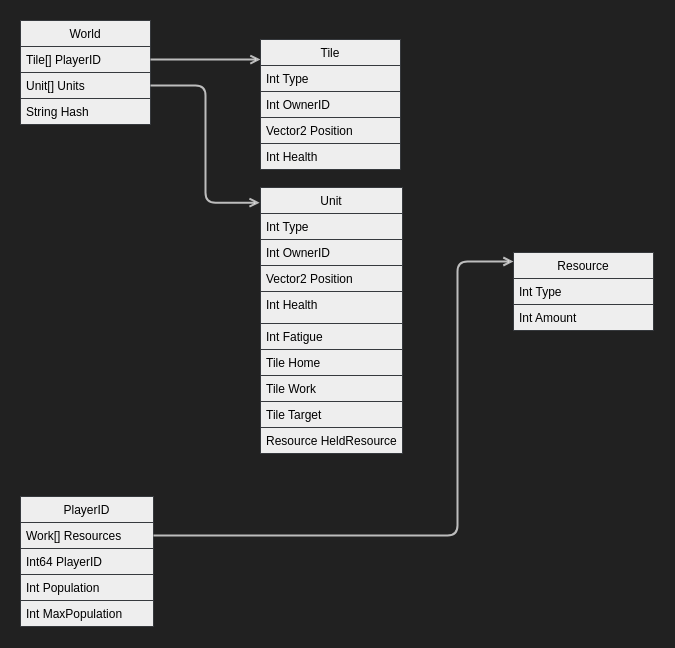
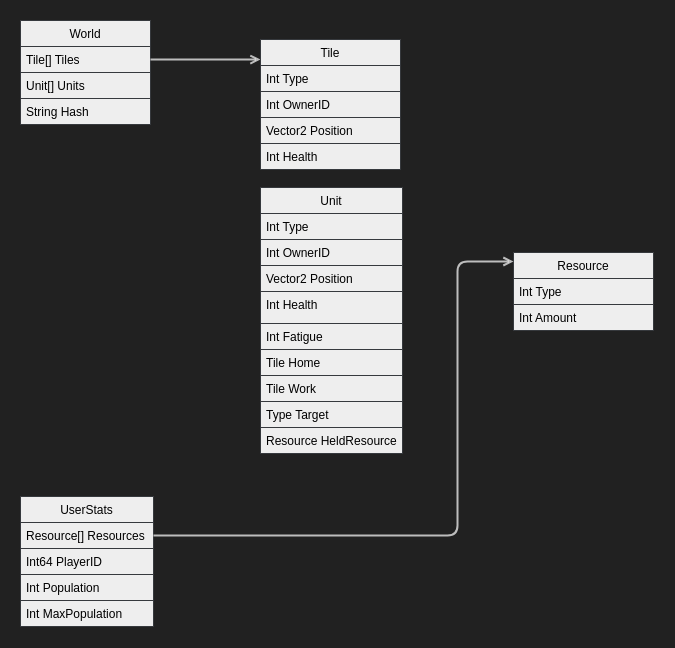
(70, 60) -> (59, 60)
(206, 142) -> none
(298, 415) -> (301, 415)
(87, 510) -> (87, 510)
(78, 536) -> (92, 536)
